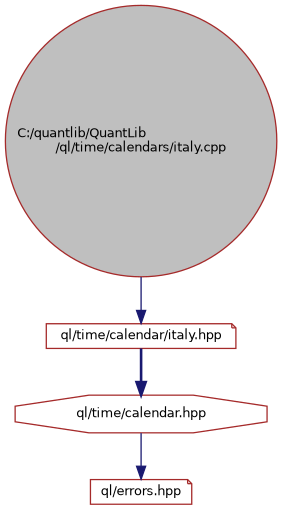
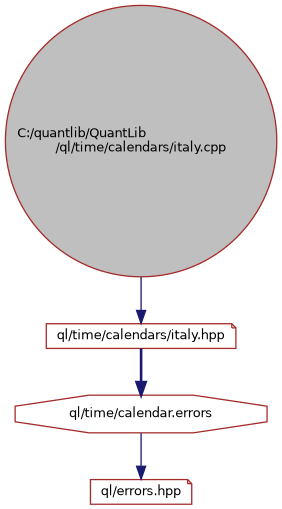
(141, 336) -> (141, 336)
(141, 414) -> (141, 414)
